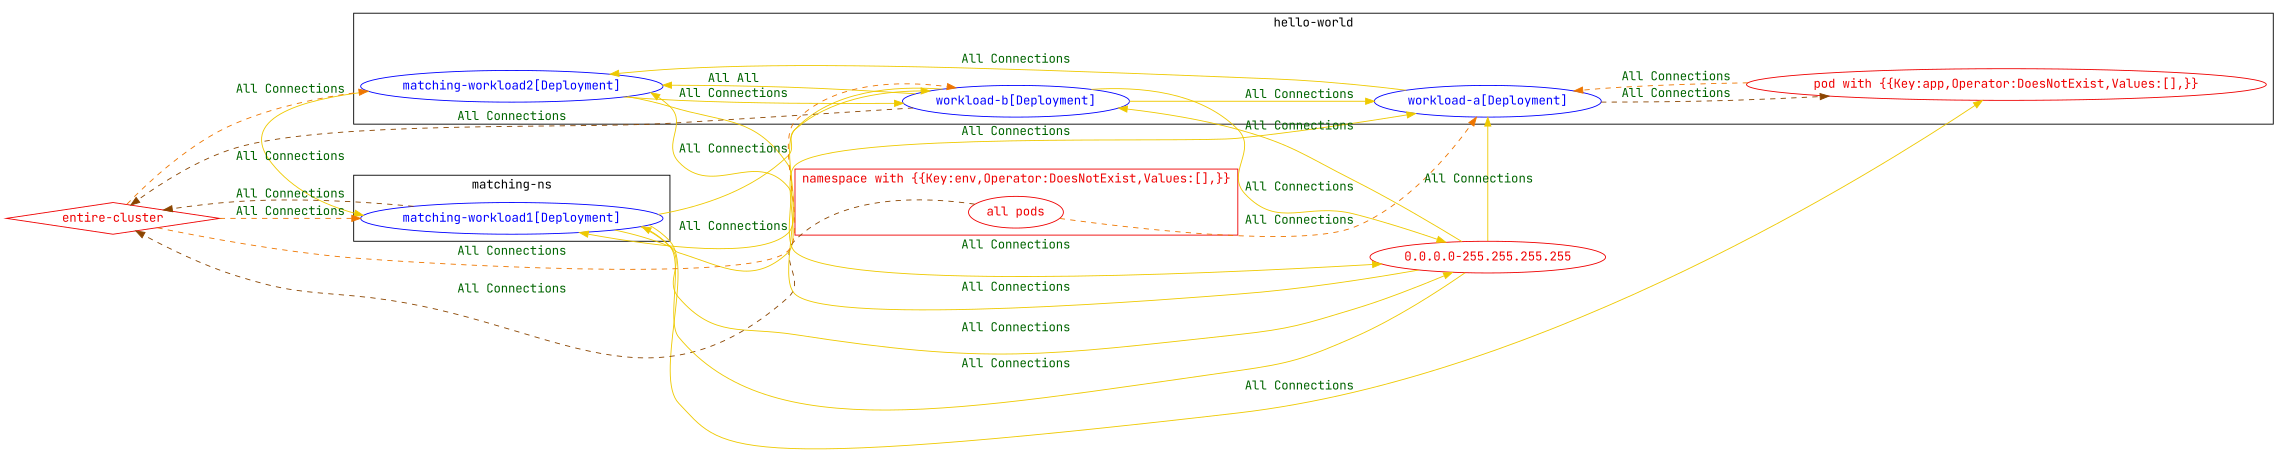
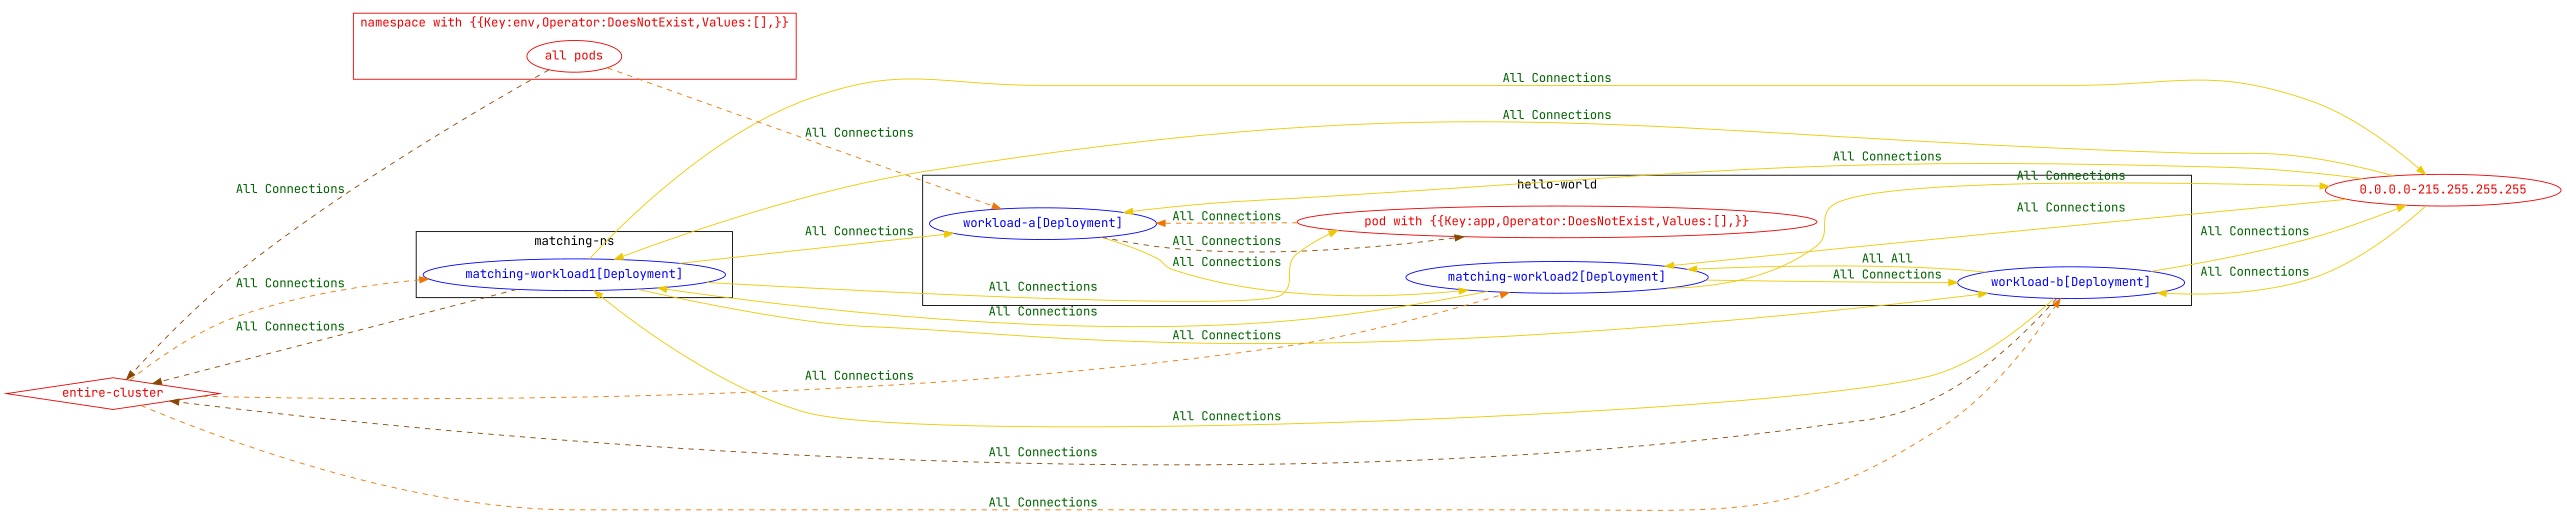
(1247, 101) -> none
(1488, 257) -> (2443, 190)
